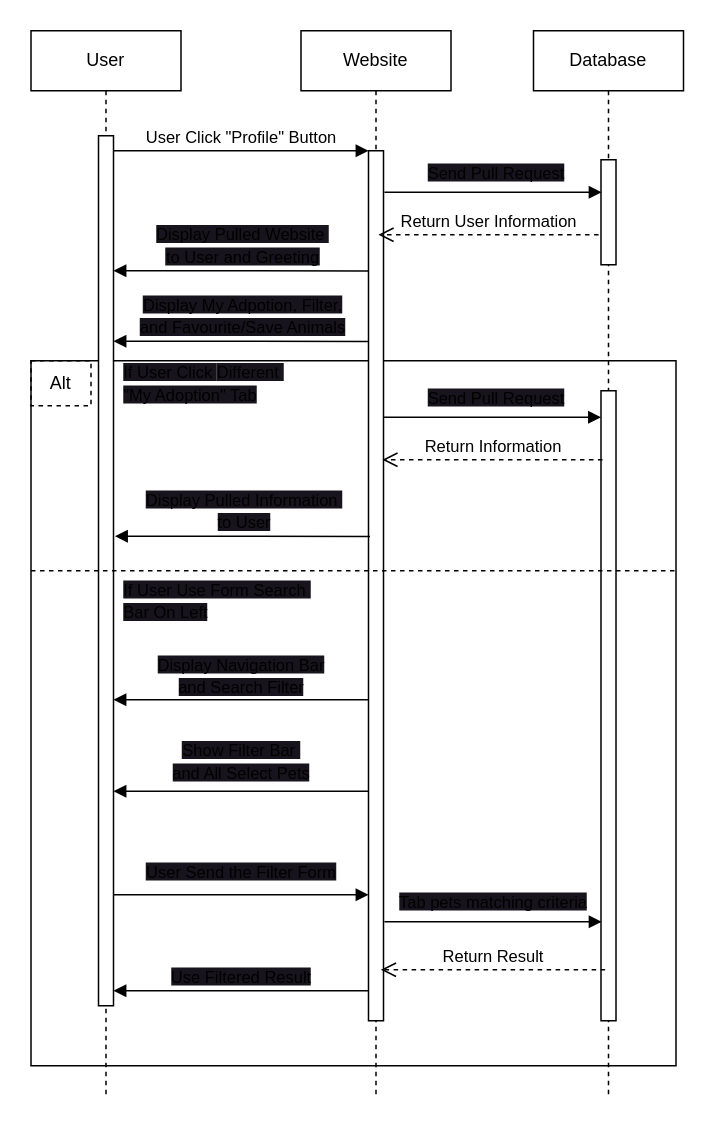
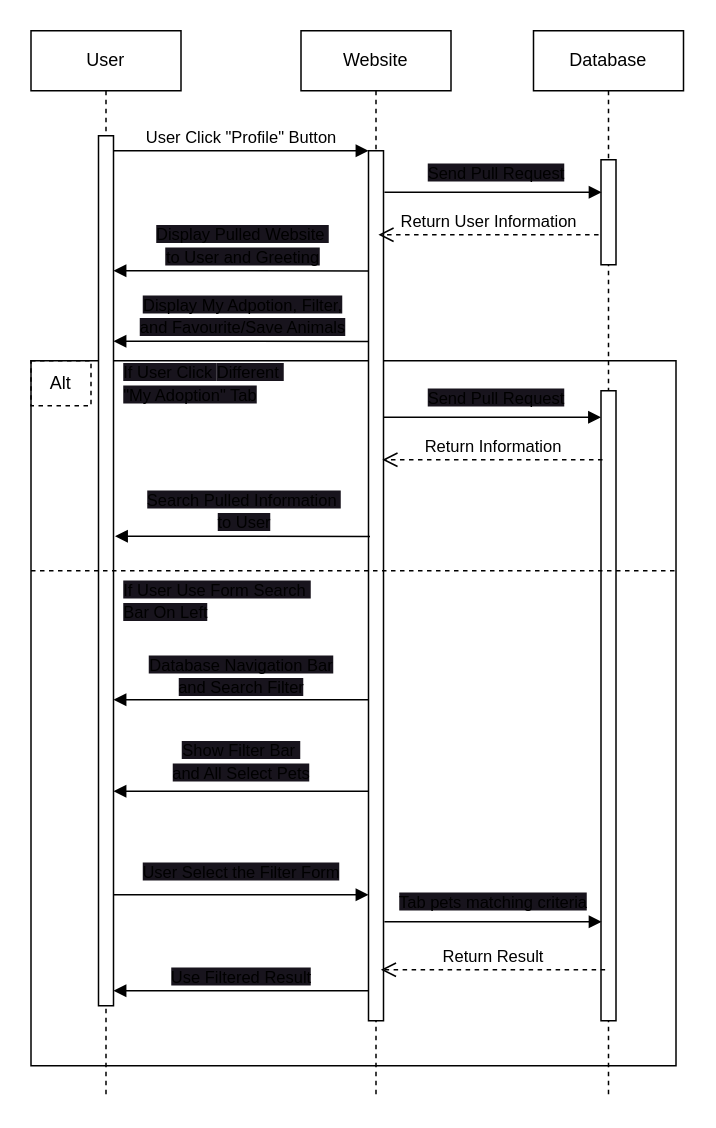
(245, 511) -> (245, 511)
(242, 676) -> (242, 676)
(242, 872) -> (242, 872)
